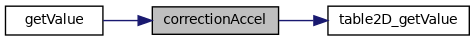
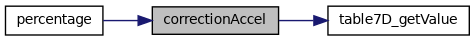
(54, 21) -> (54, 21)
(399, 21) -> (399, 21)
